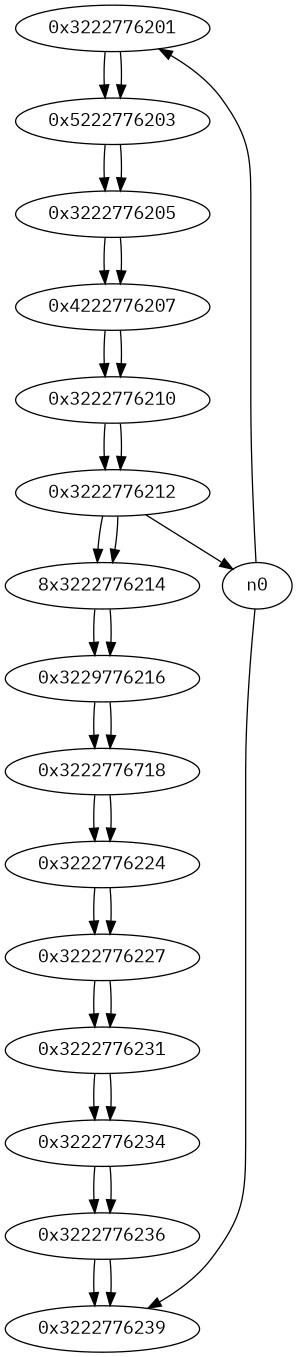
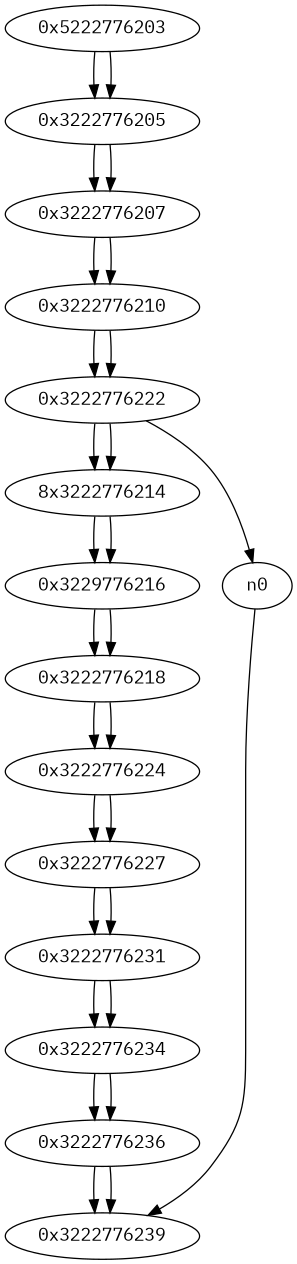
(113, 28) -> none
(113, 307) -> (102, 214)
(113, 493) -> (102, 400)
(102, 772) -> (102, 679)
